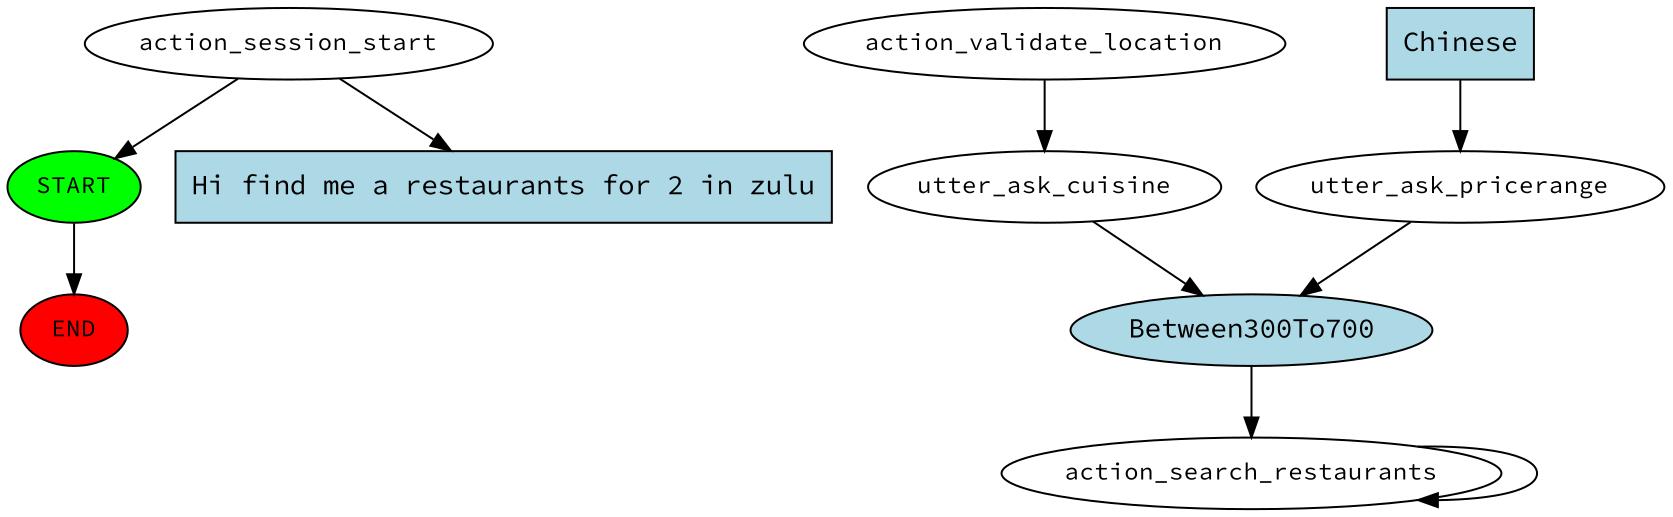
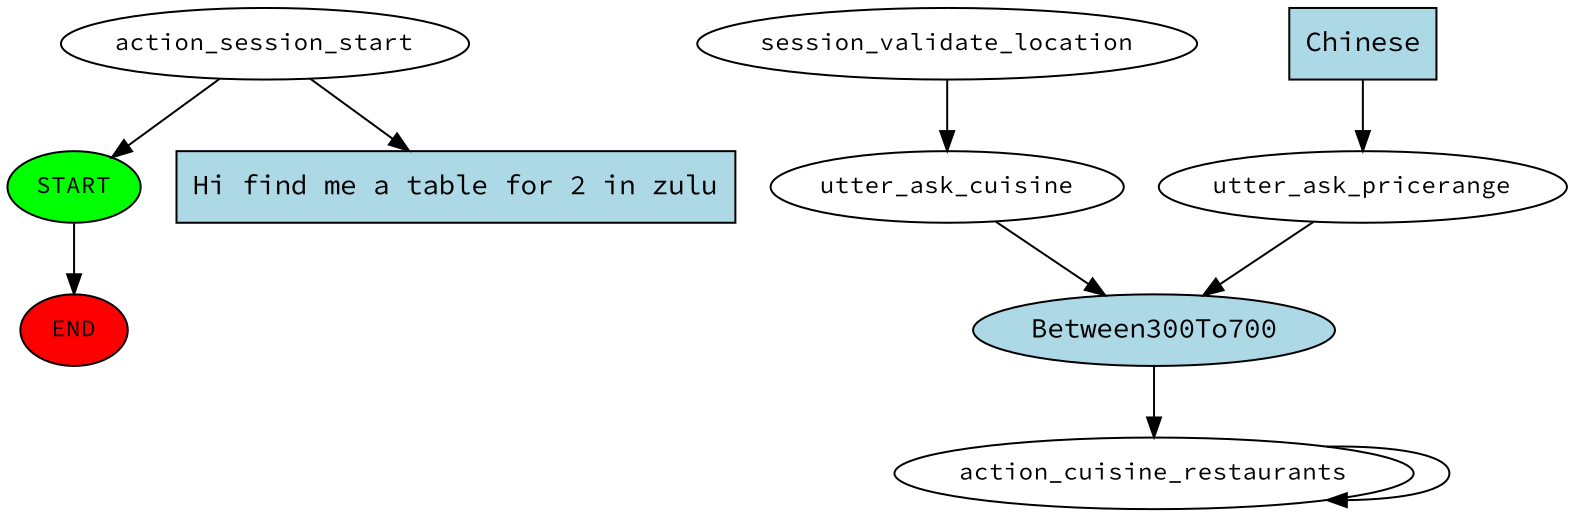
(1045, 44) -> (947, 44)
(504, 187) -> (456, 187)
(1251, 473) -> (1154, 473)
